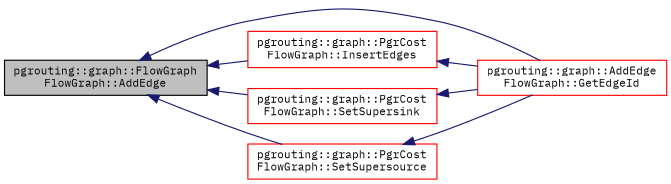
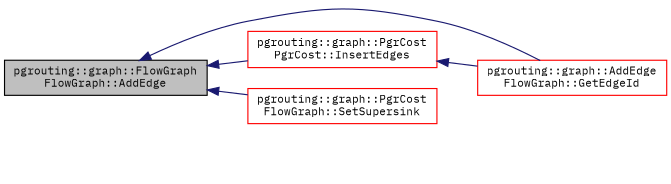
(342, 49) -> (342, 49)
(463, 91) -> none
(342, 162) -> none
